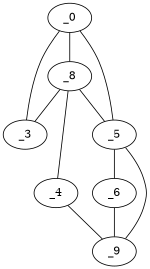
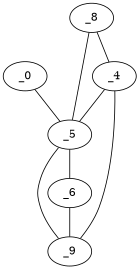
(70, 47) -> none
none -> (92, 105)
(25, 135) -> none
